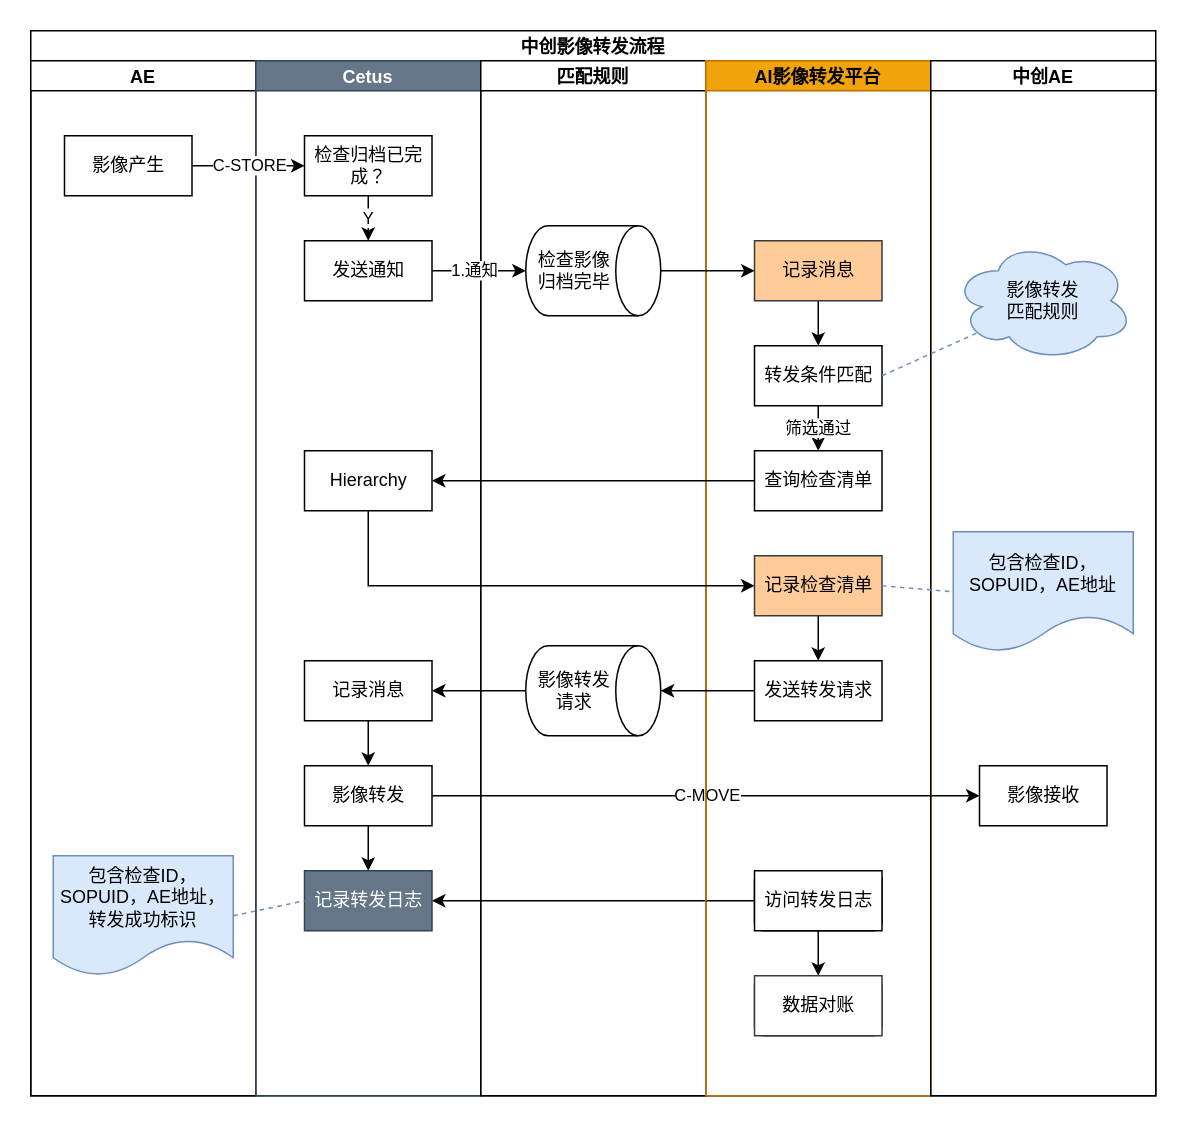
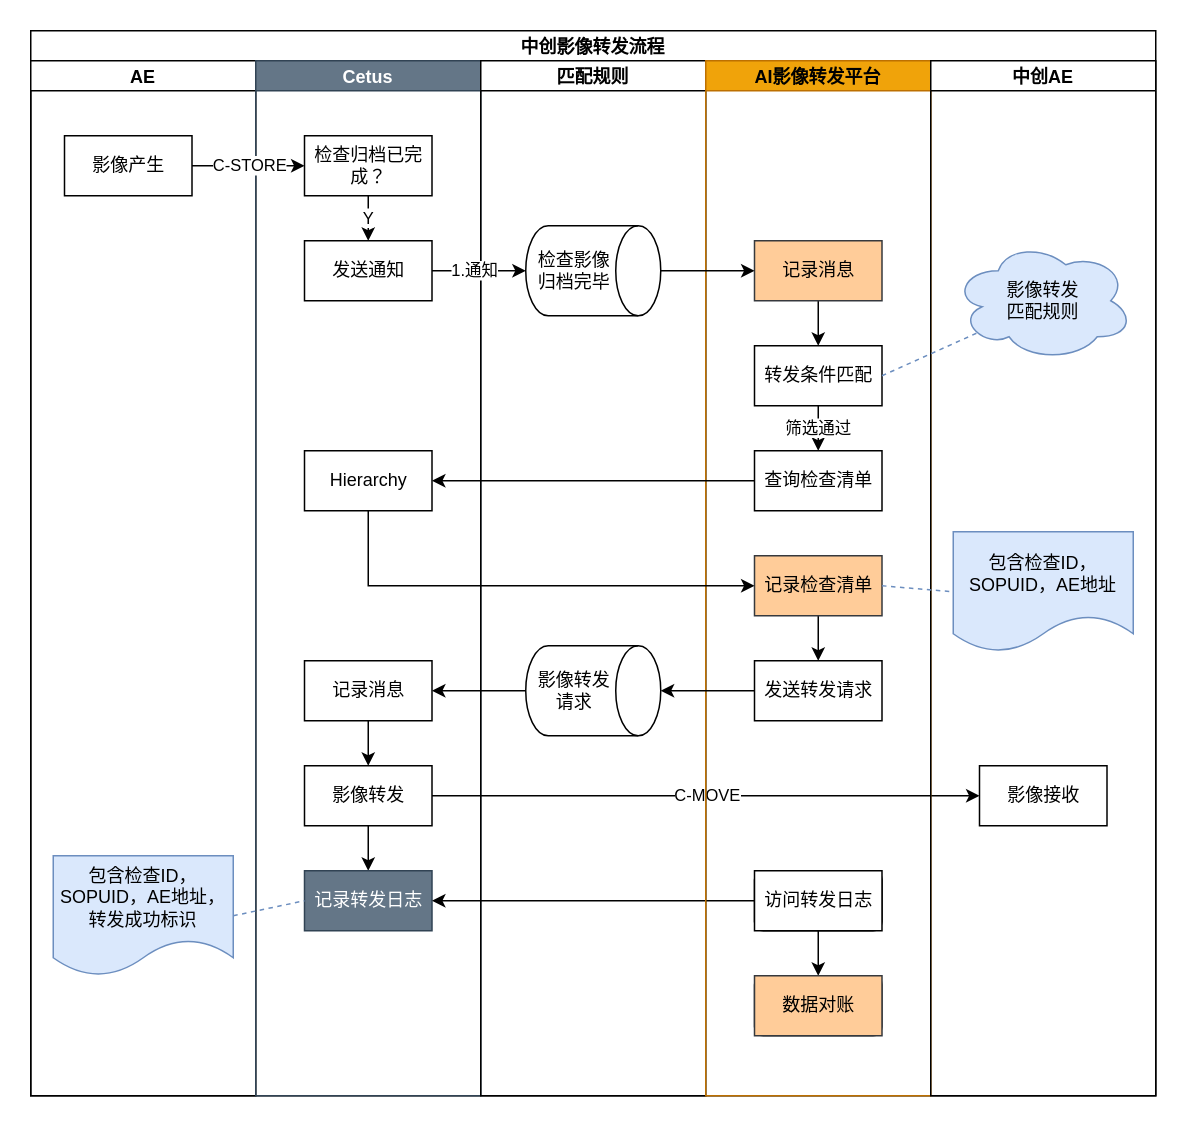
(818, 1006) -> (818, 1006)
